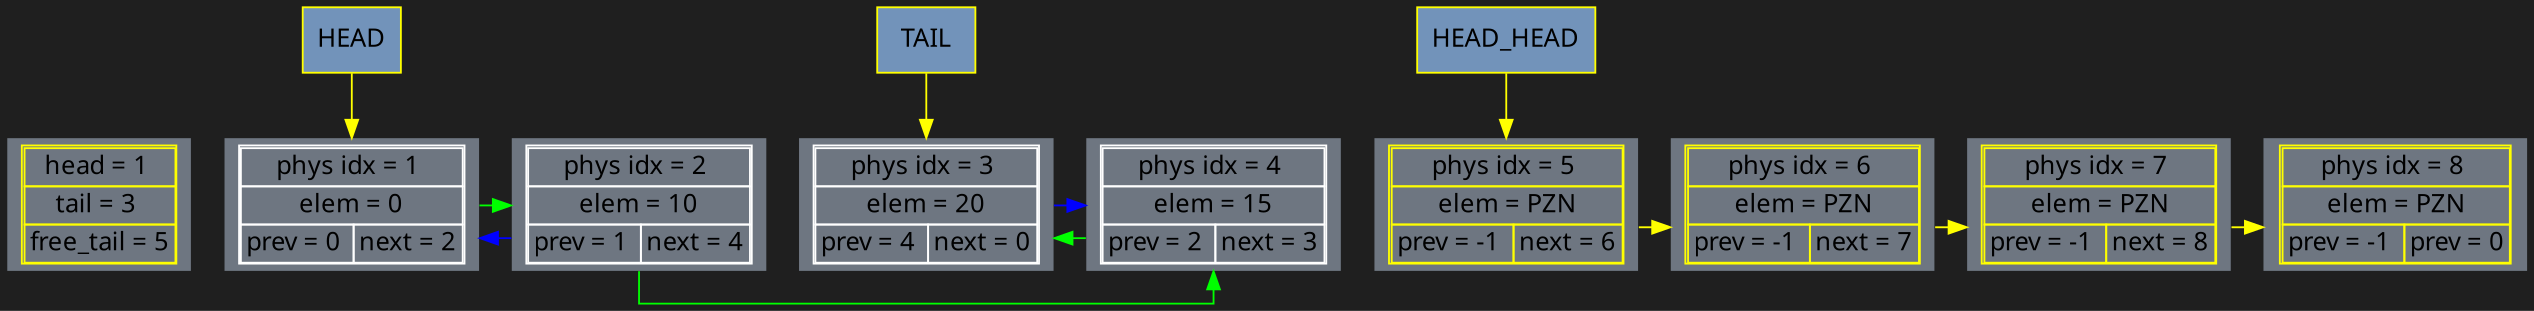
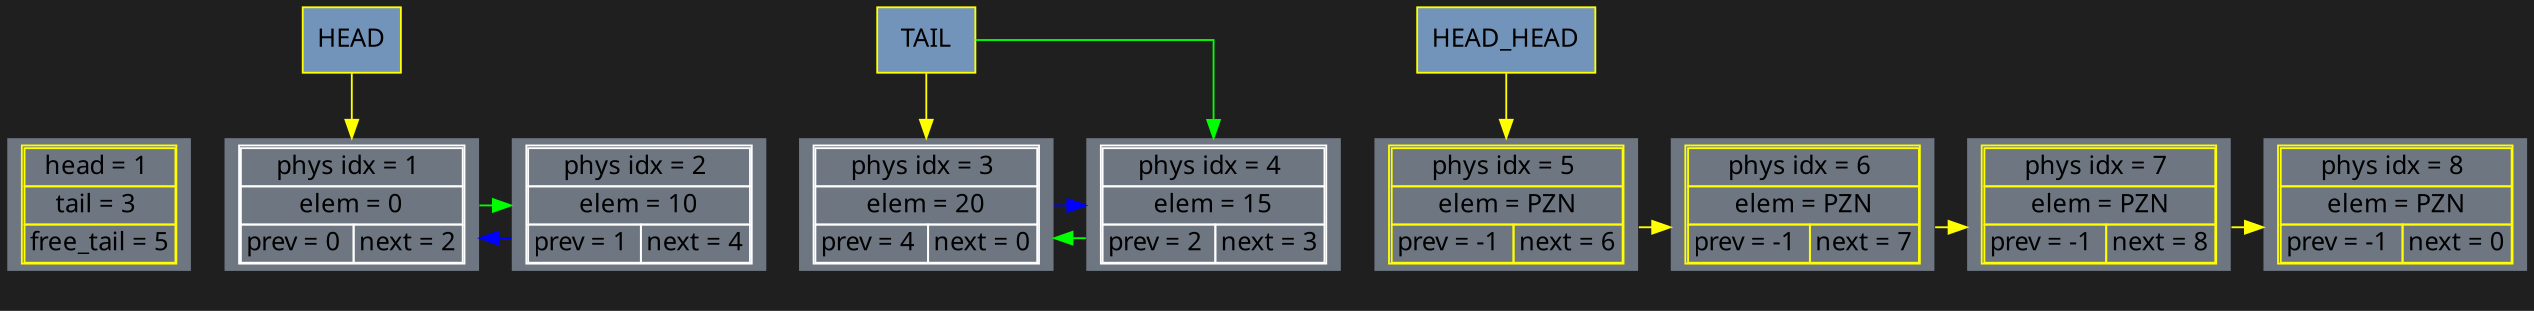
(2457, 243) -> (2457, 243)
(917, 304) -> (1135, 40)
